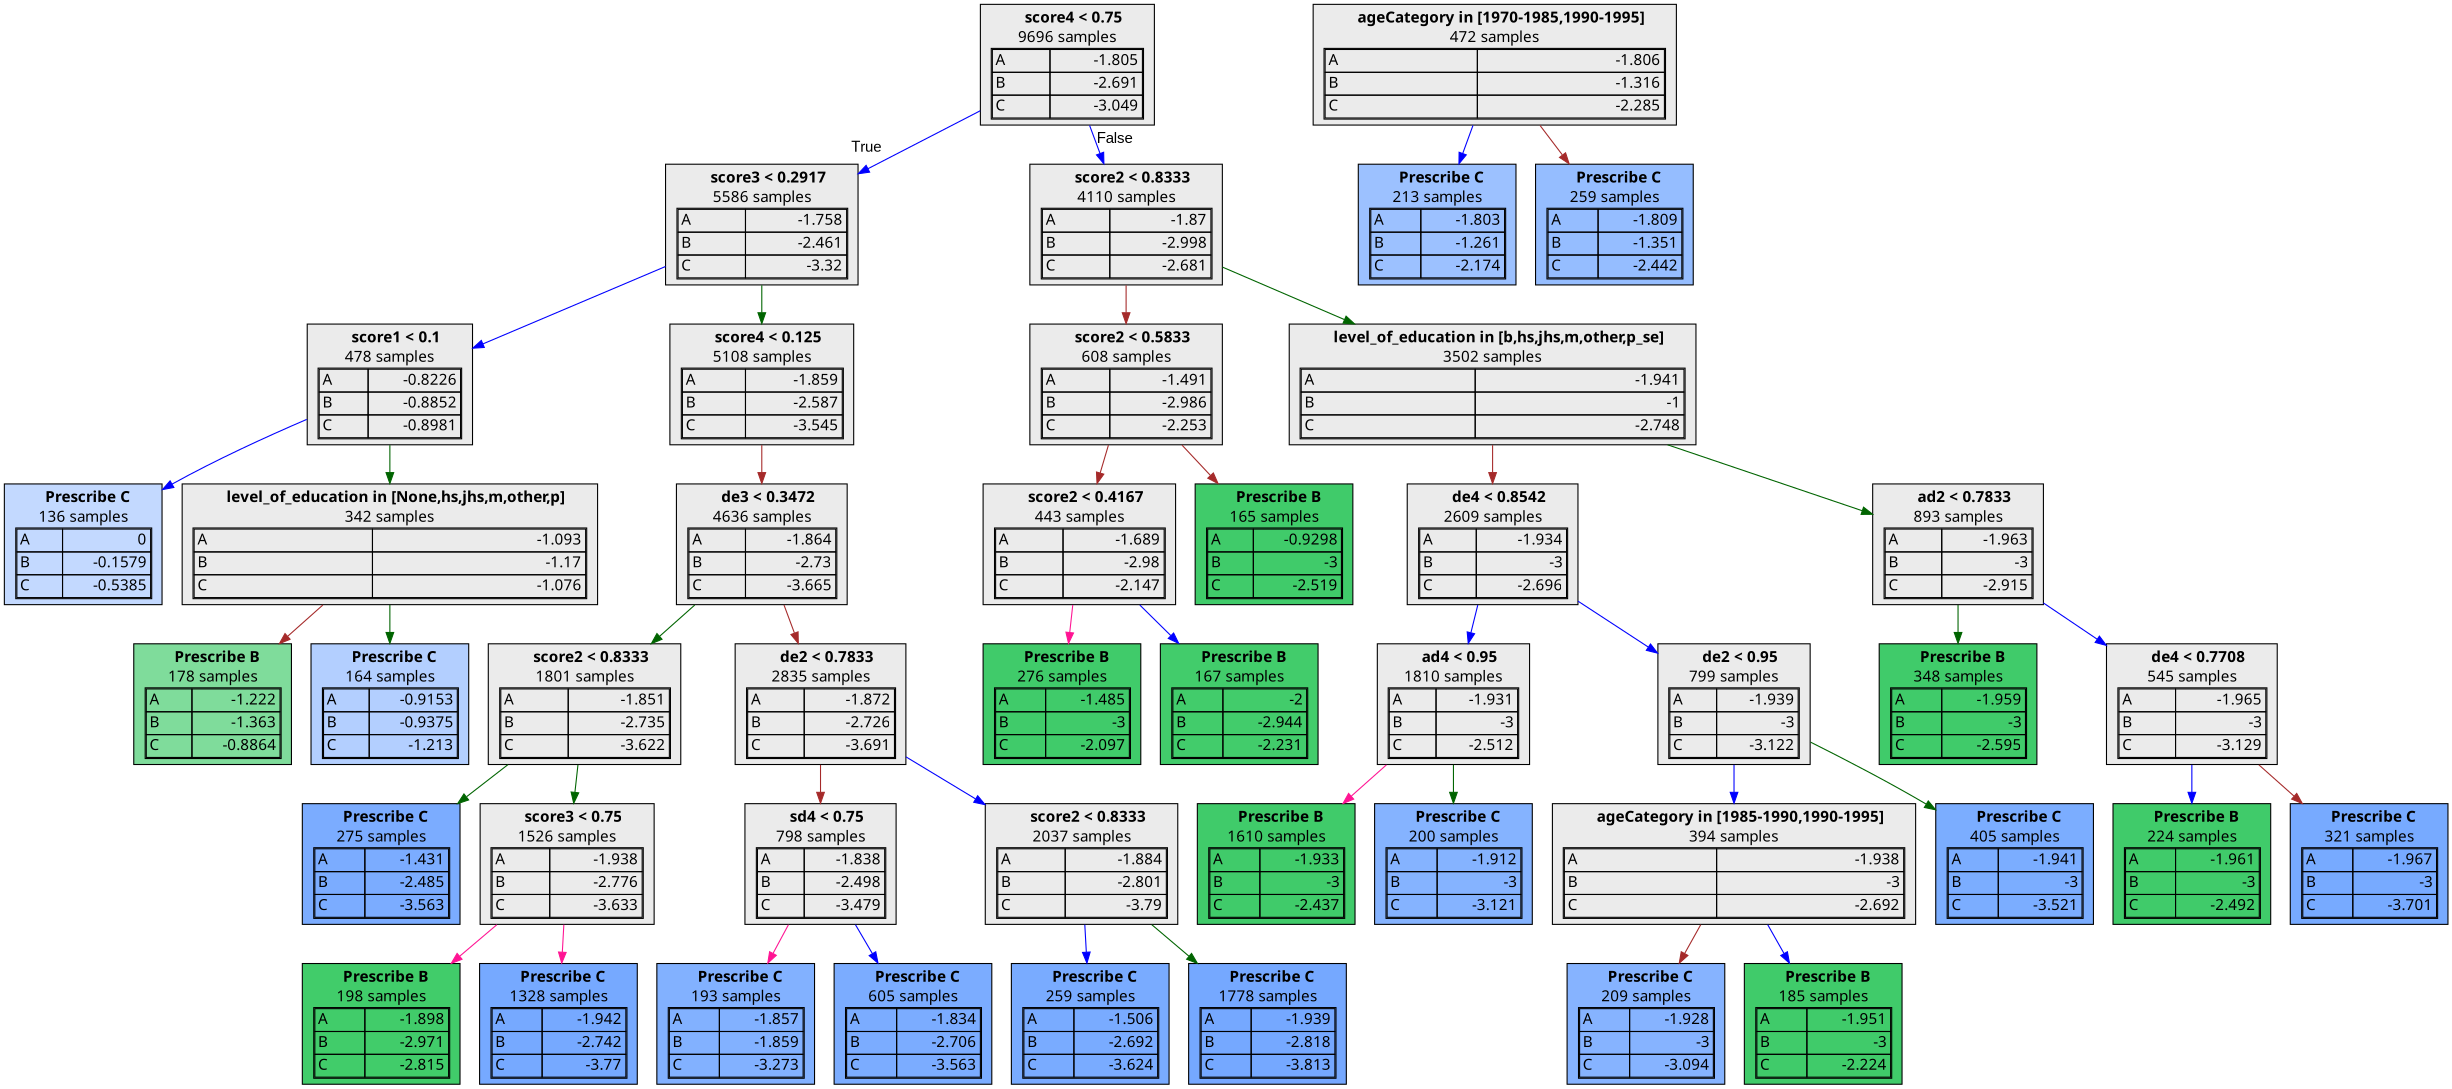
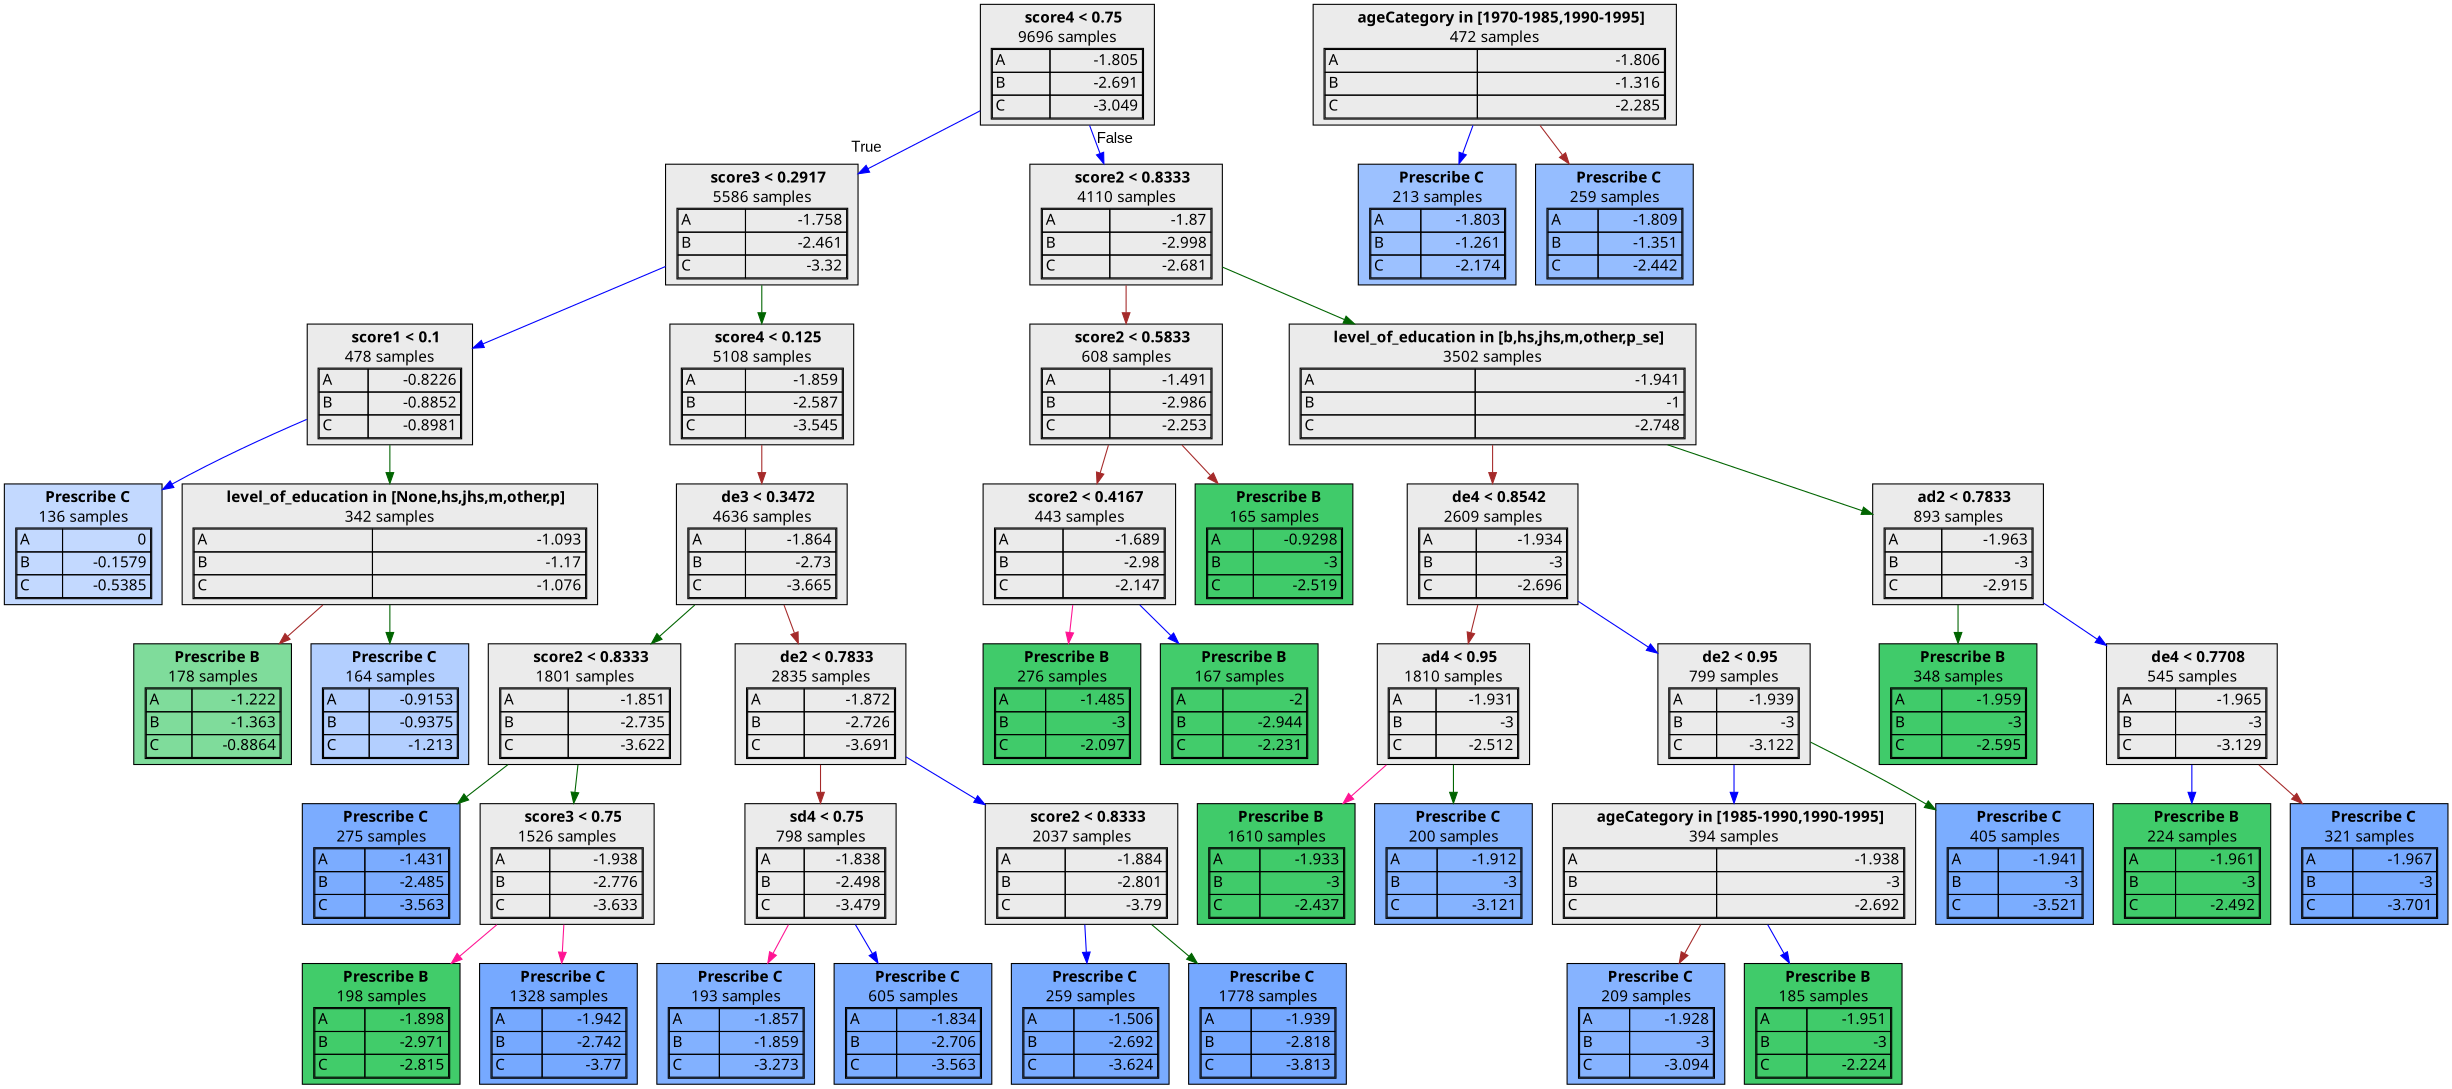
(1474, 619) -> (1474, 619)
